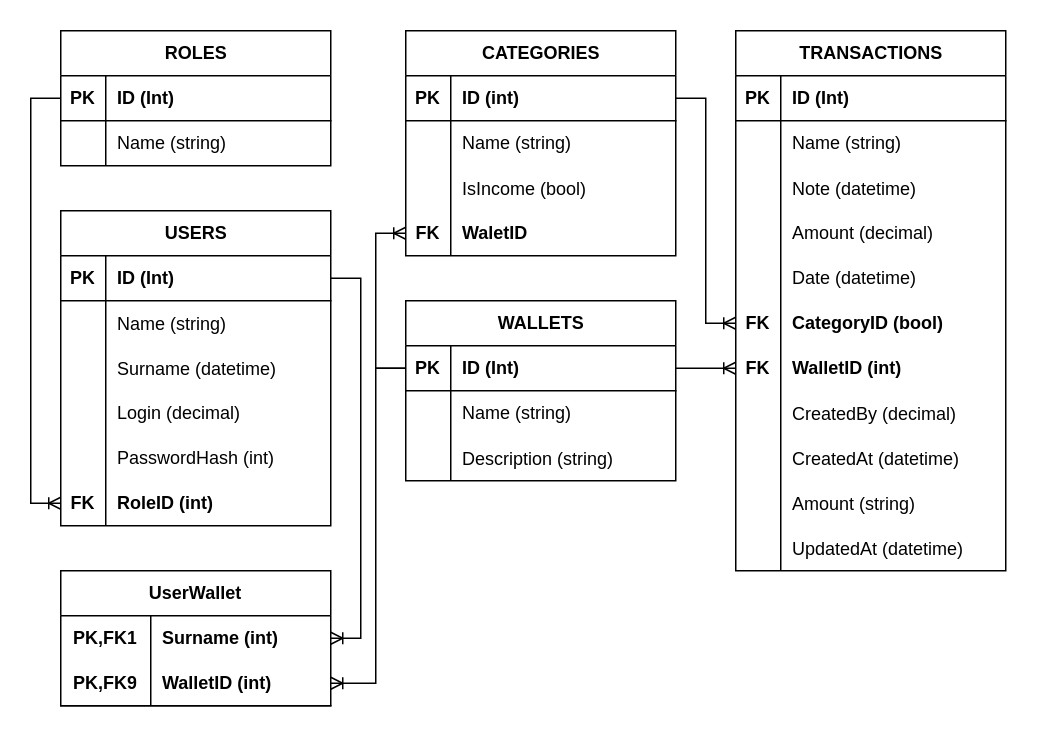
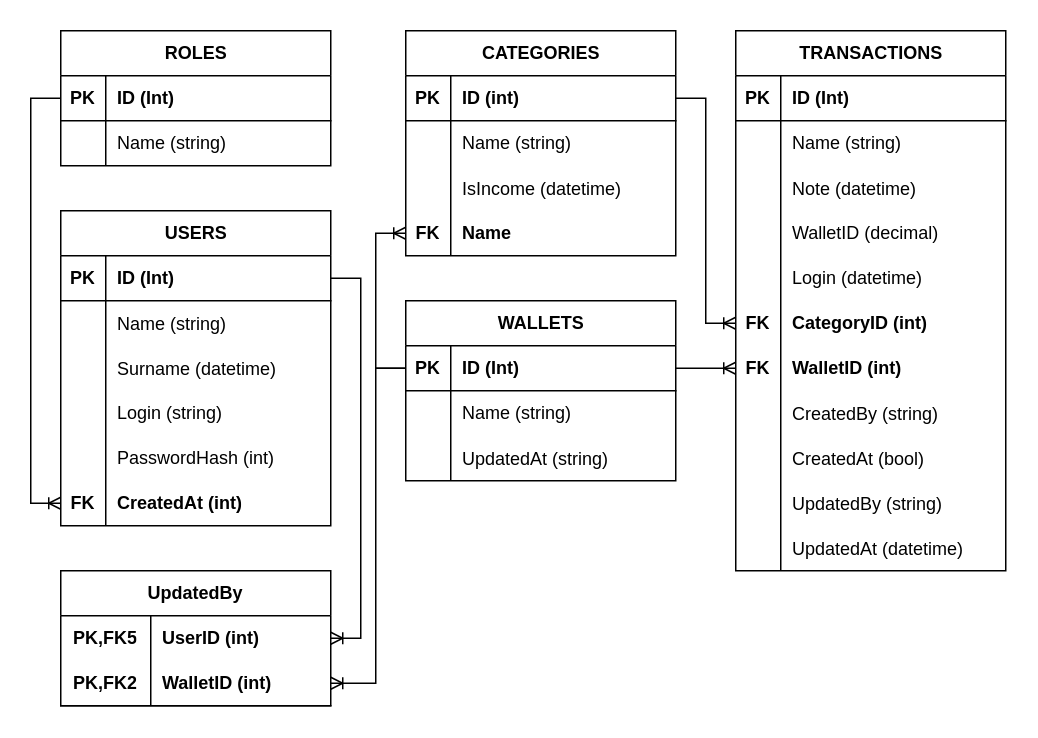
(533, 189) -> (553, 189)
(496, 233) -> (483, 233)
(866, 233) -> (872, 233)
(864, 278) -> (866, 278)
(874, 323) -> (869, 323)
(186, 413) -> (184, 413)
(881, 414) -> (878, 414)
(553, 459) -> (548, 459)
(888, 459) -> (868, 459)
(171, 503) -> (189, 503)
(863, 504) -> (878, 504)
(196, 593) -> (196, 593)
(106, 638) -> (106, 638)
(224, 638) -> (219, 638)
(106, 683) -> (106, 683)
